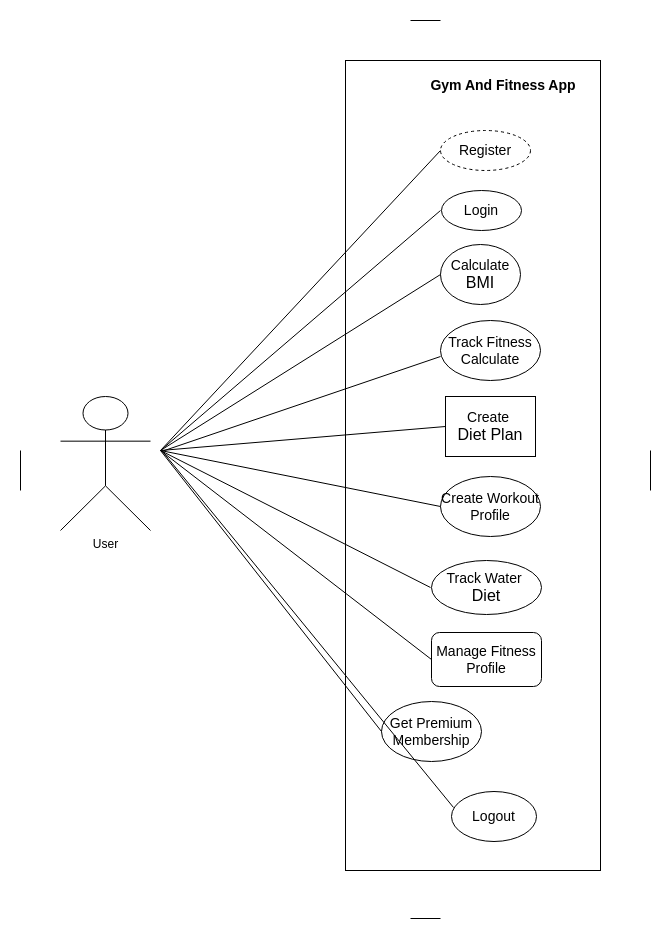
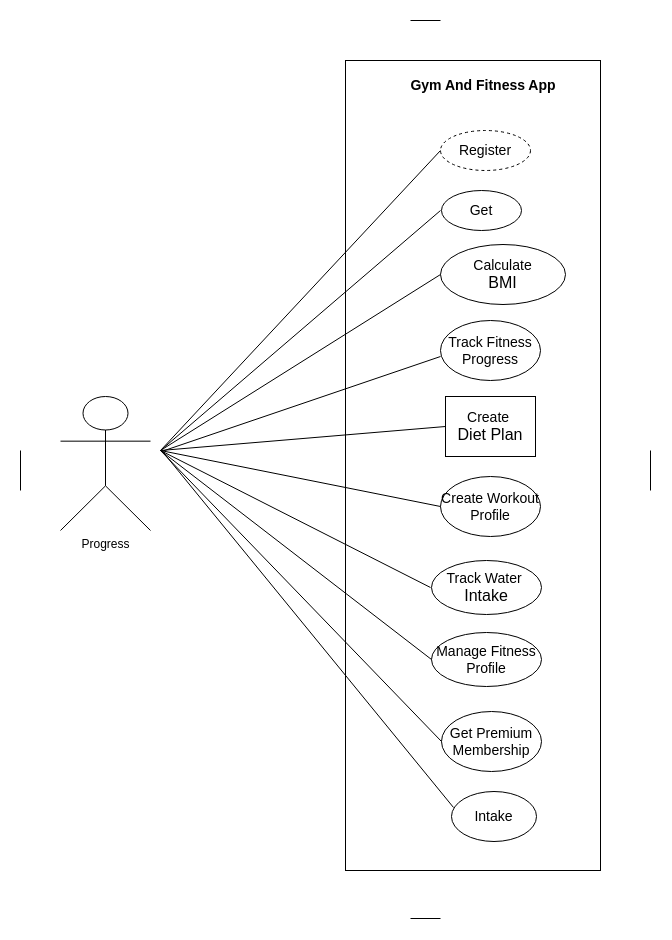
(504, 86) -> (484, 86)
(482, 211) -> (482, 211)
(481, 275) -> (503, 275)
(491, 351) -> (491, 351)
(106, 545) -> (106, 545)
(487, 588) -> (487, 588)
(487, 660) -> (487, 660)
(432, 732) -> (492, 742)
(494, 817) -> (494, 817)
